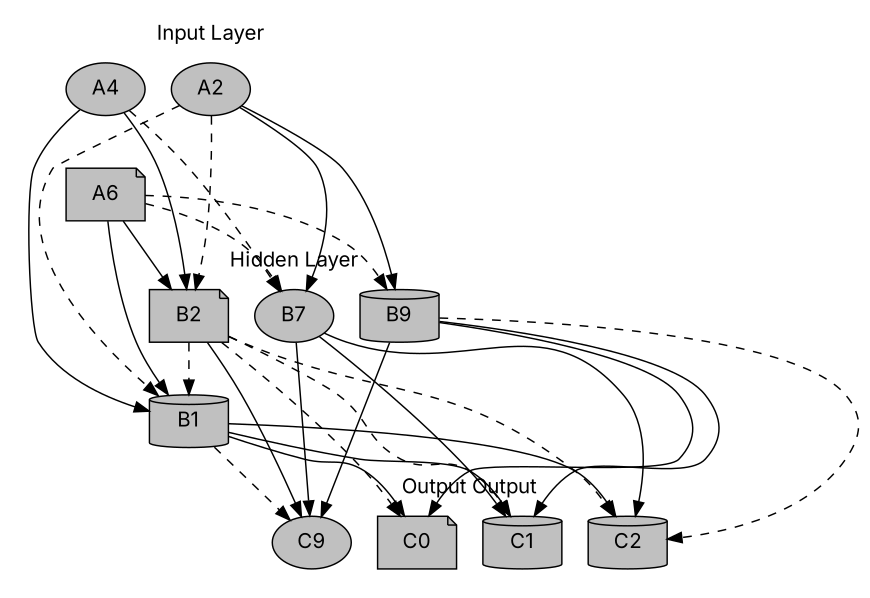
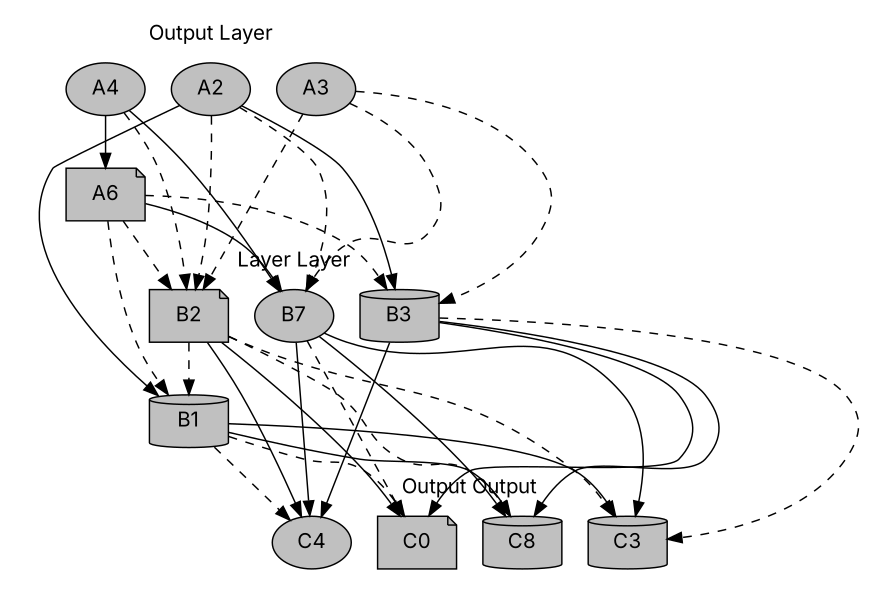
(211, 34) -> (211, 34)
none -> (316, 89)
(320, 174) -> (320, 174)
(200, 181) -> (200, 181)
(165, 185) -> (165, 185)
(196, 220) -> (196, 220)
(40, 223) -> (40, 223)
(147, 255) -> (147, 255)
(294, 261) -> (294, 261)
(30, 277) -> (106, 131)
(124, 305) -> (124, 305)
(400, 316) -> (400, 316)
(311, 418) -> (311, 418)
none -> (349, 418)
(319, 462) -> (319, 462)
(312, 543) -> (312, 543)
(522, 543) -> (522, 543)
(628, 543) -> (628, 543)
